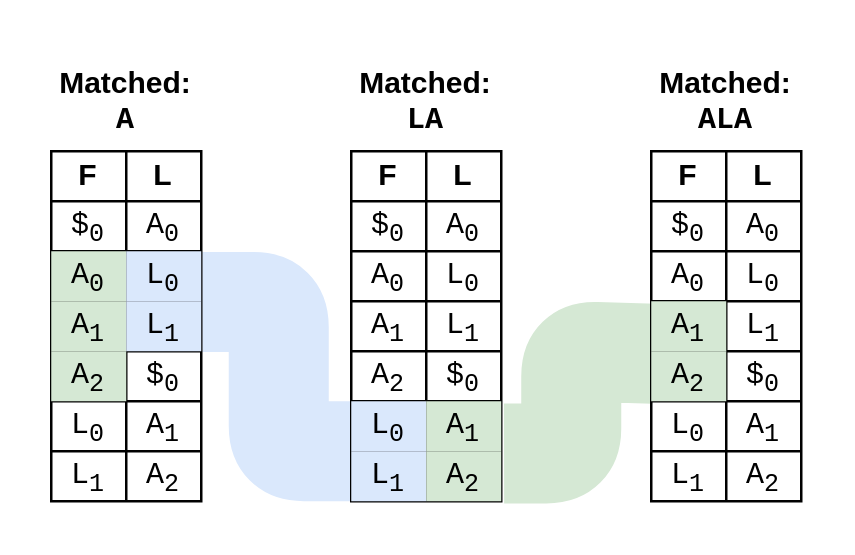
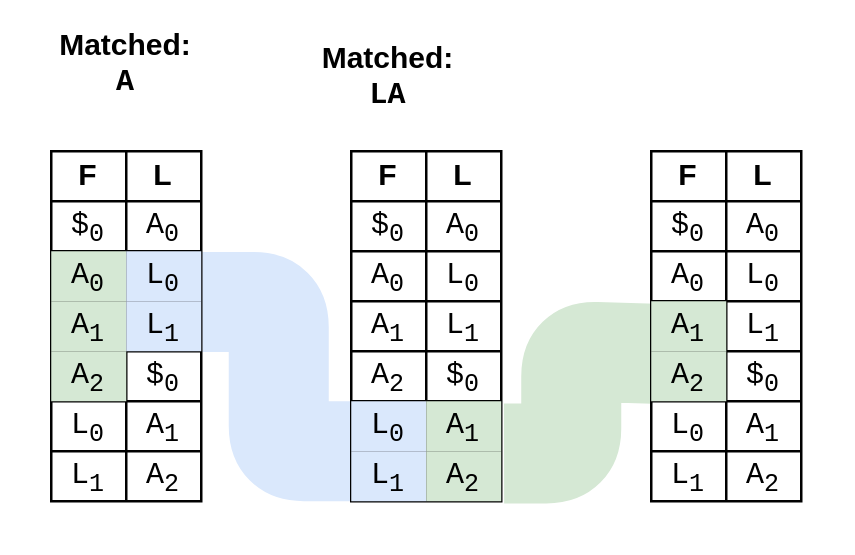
(126, 101) -> (126, 64)
(426, 101) -> (389, 76)
(726, 101) -> none
